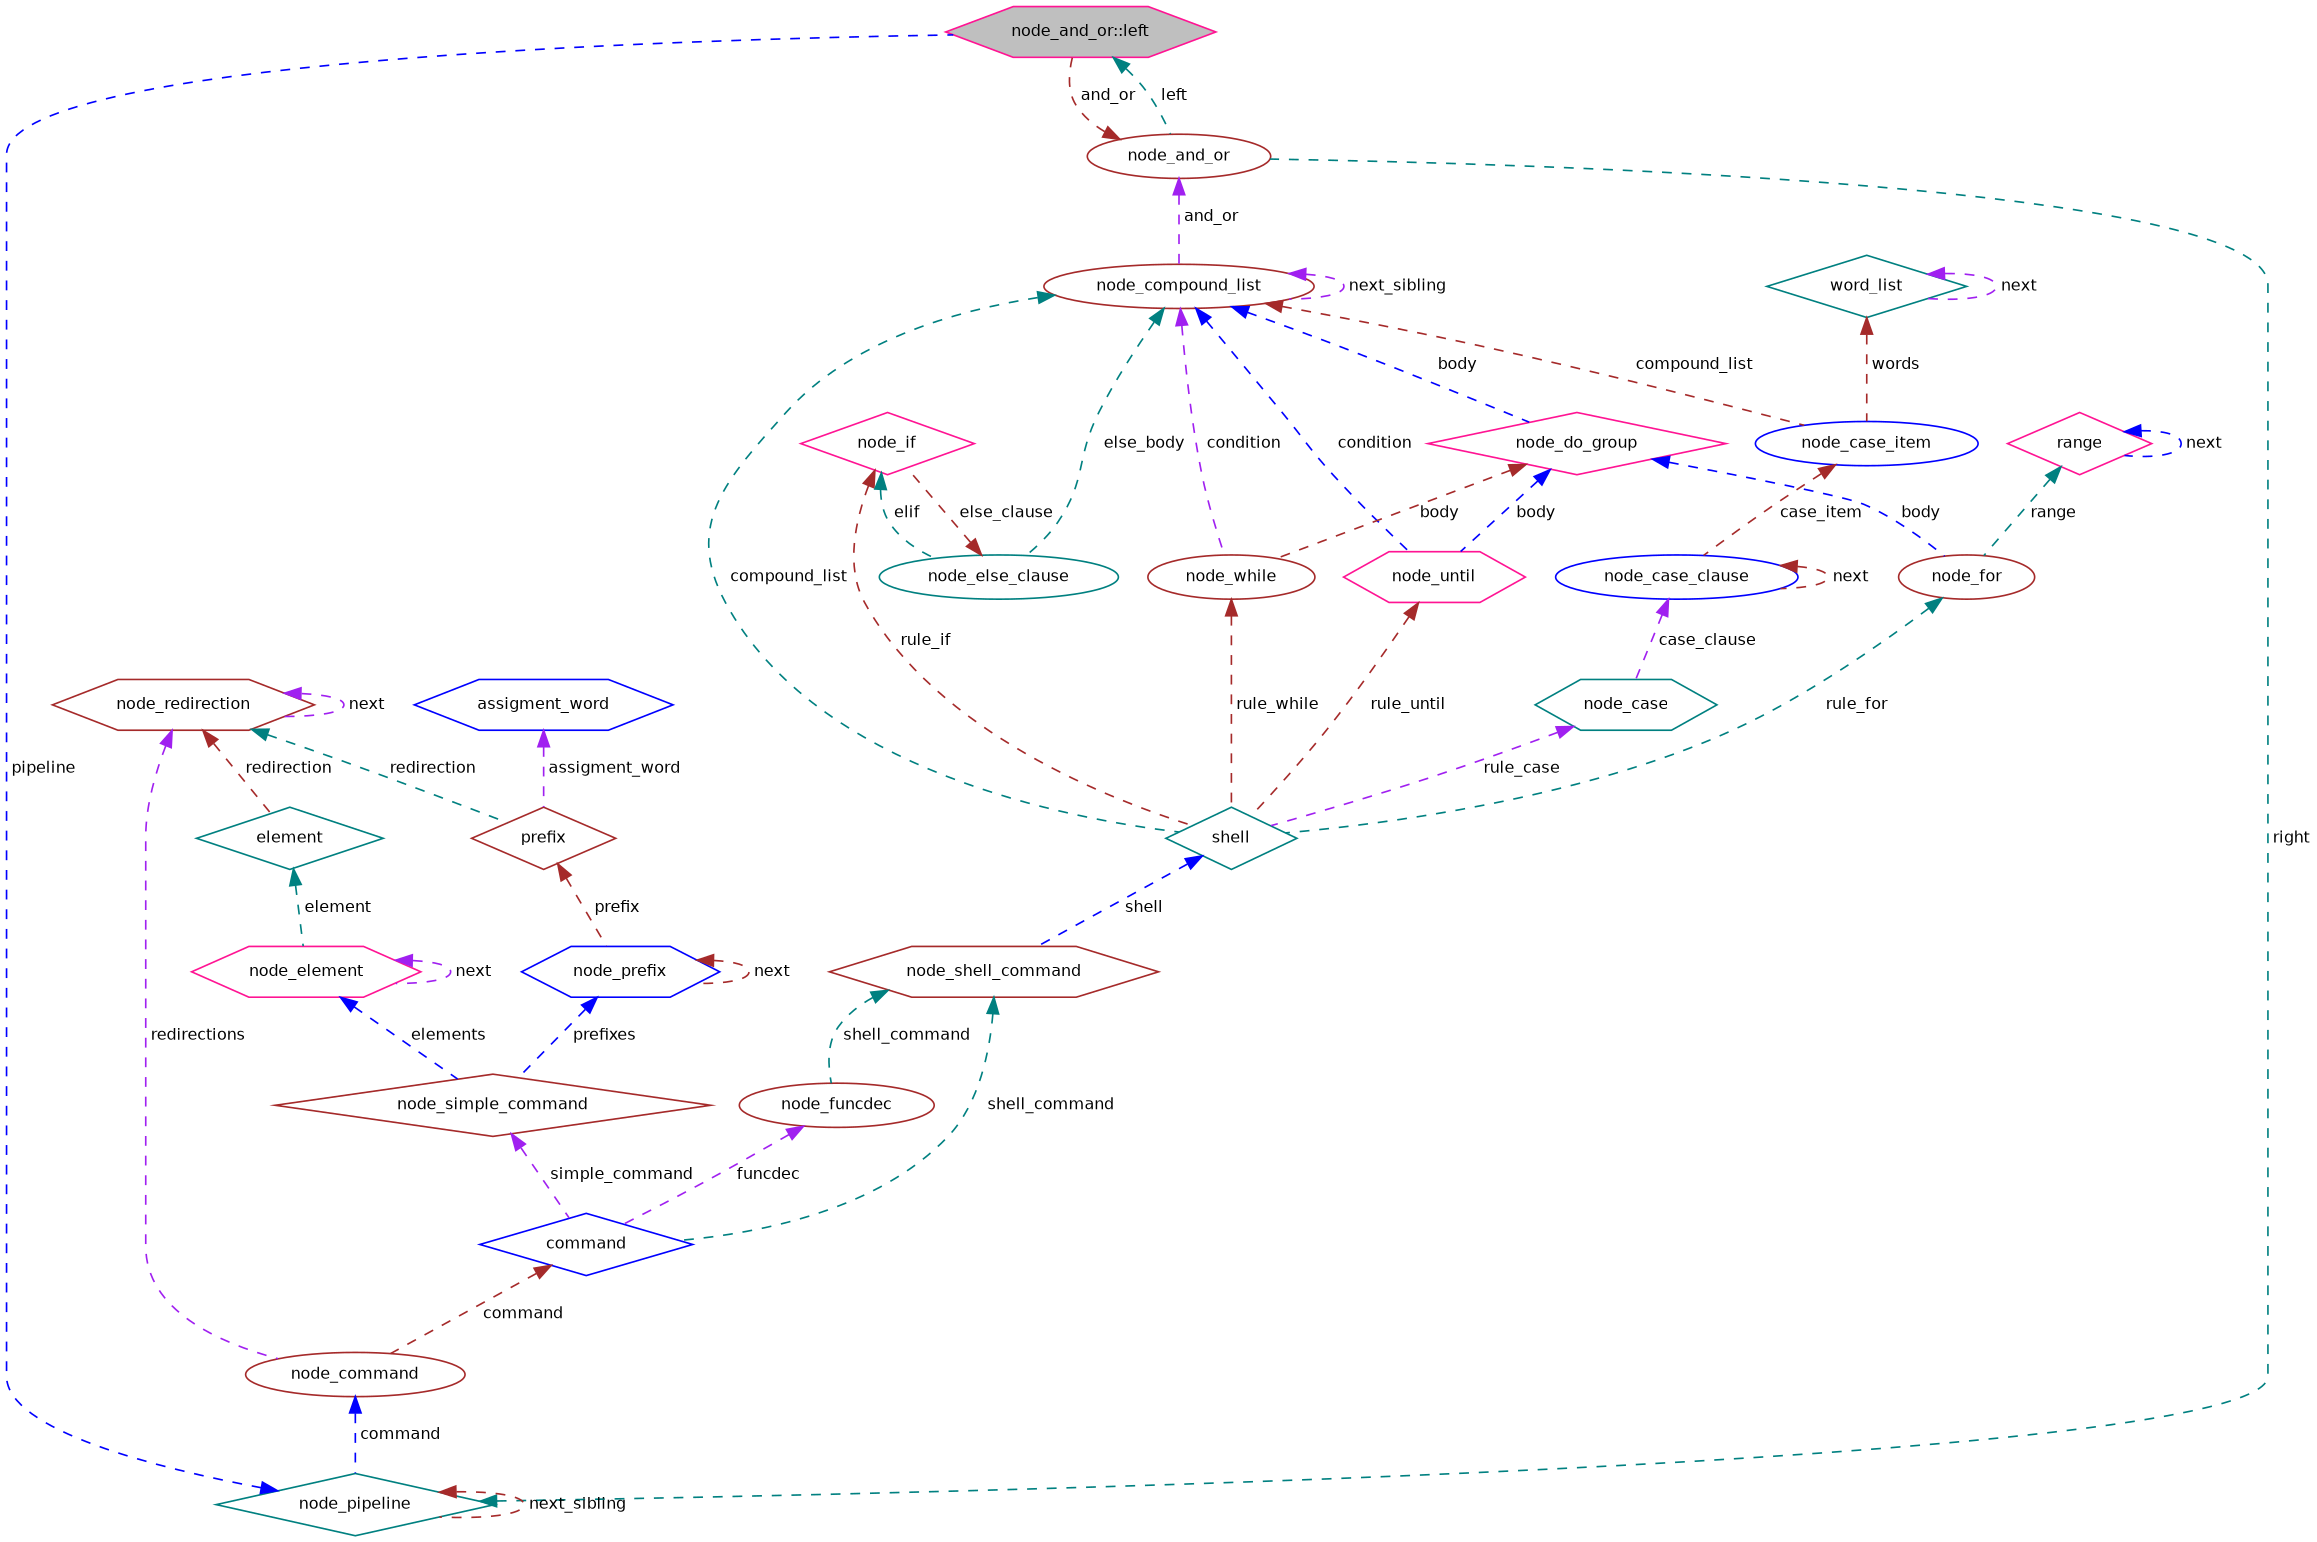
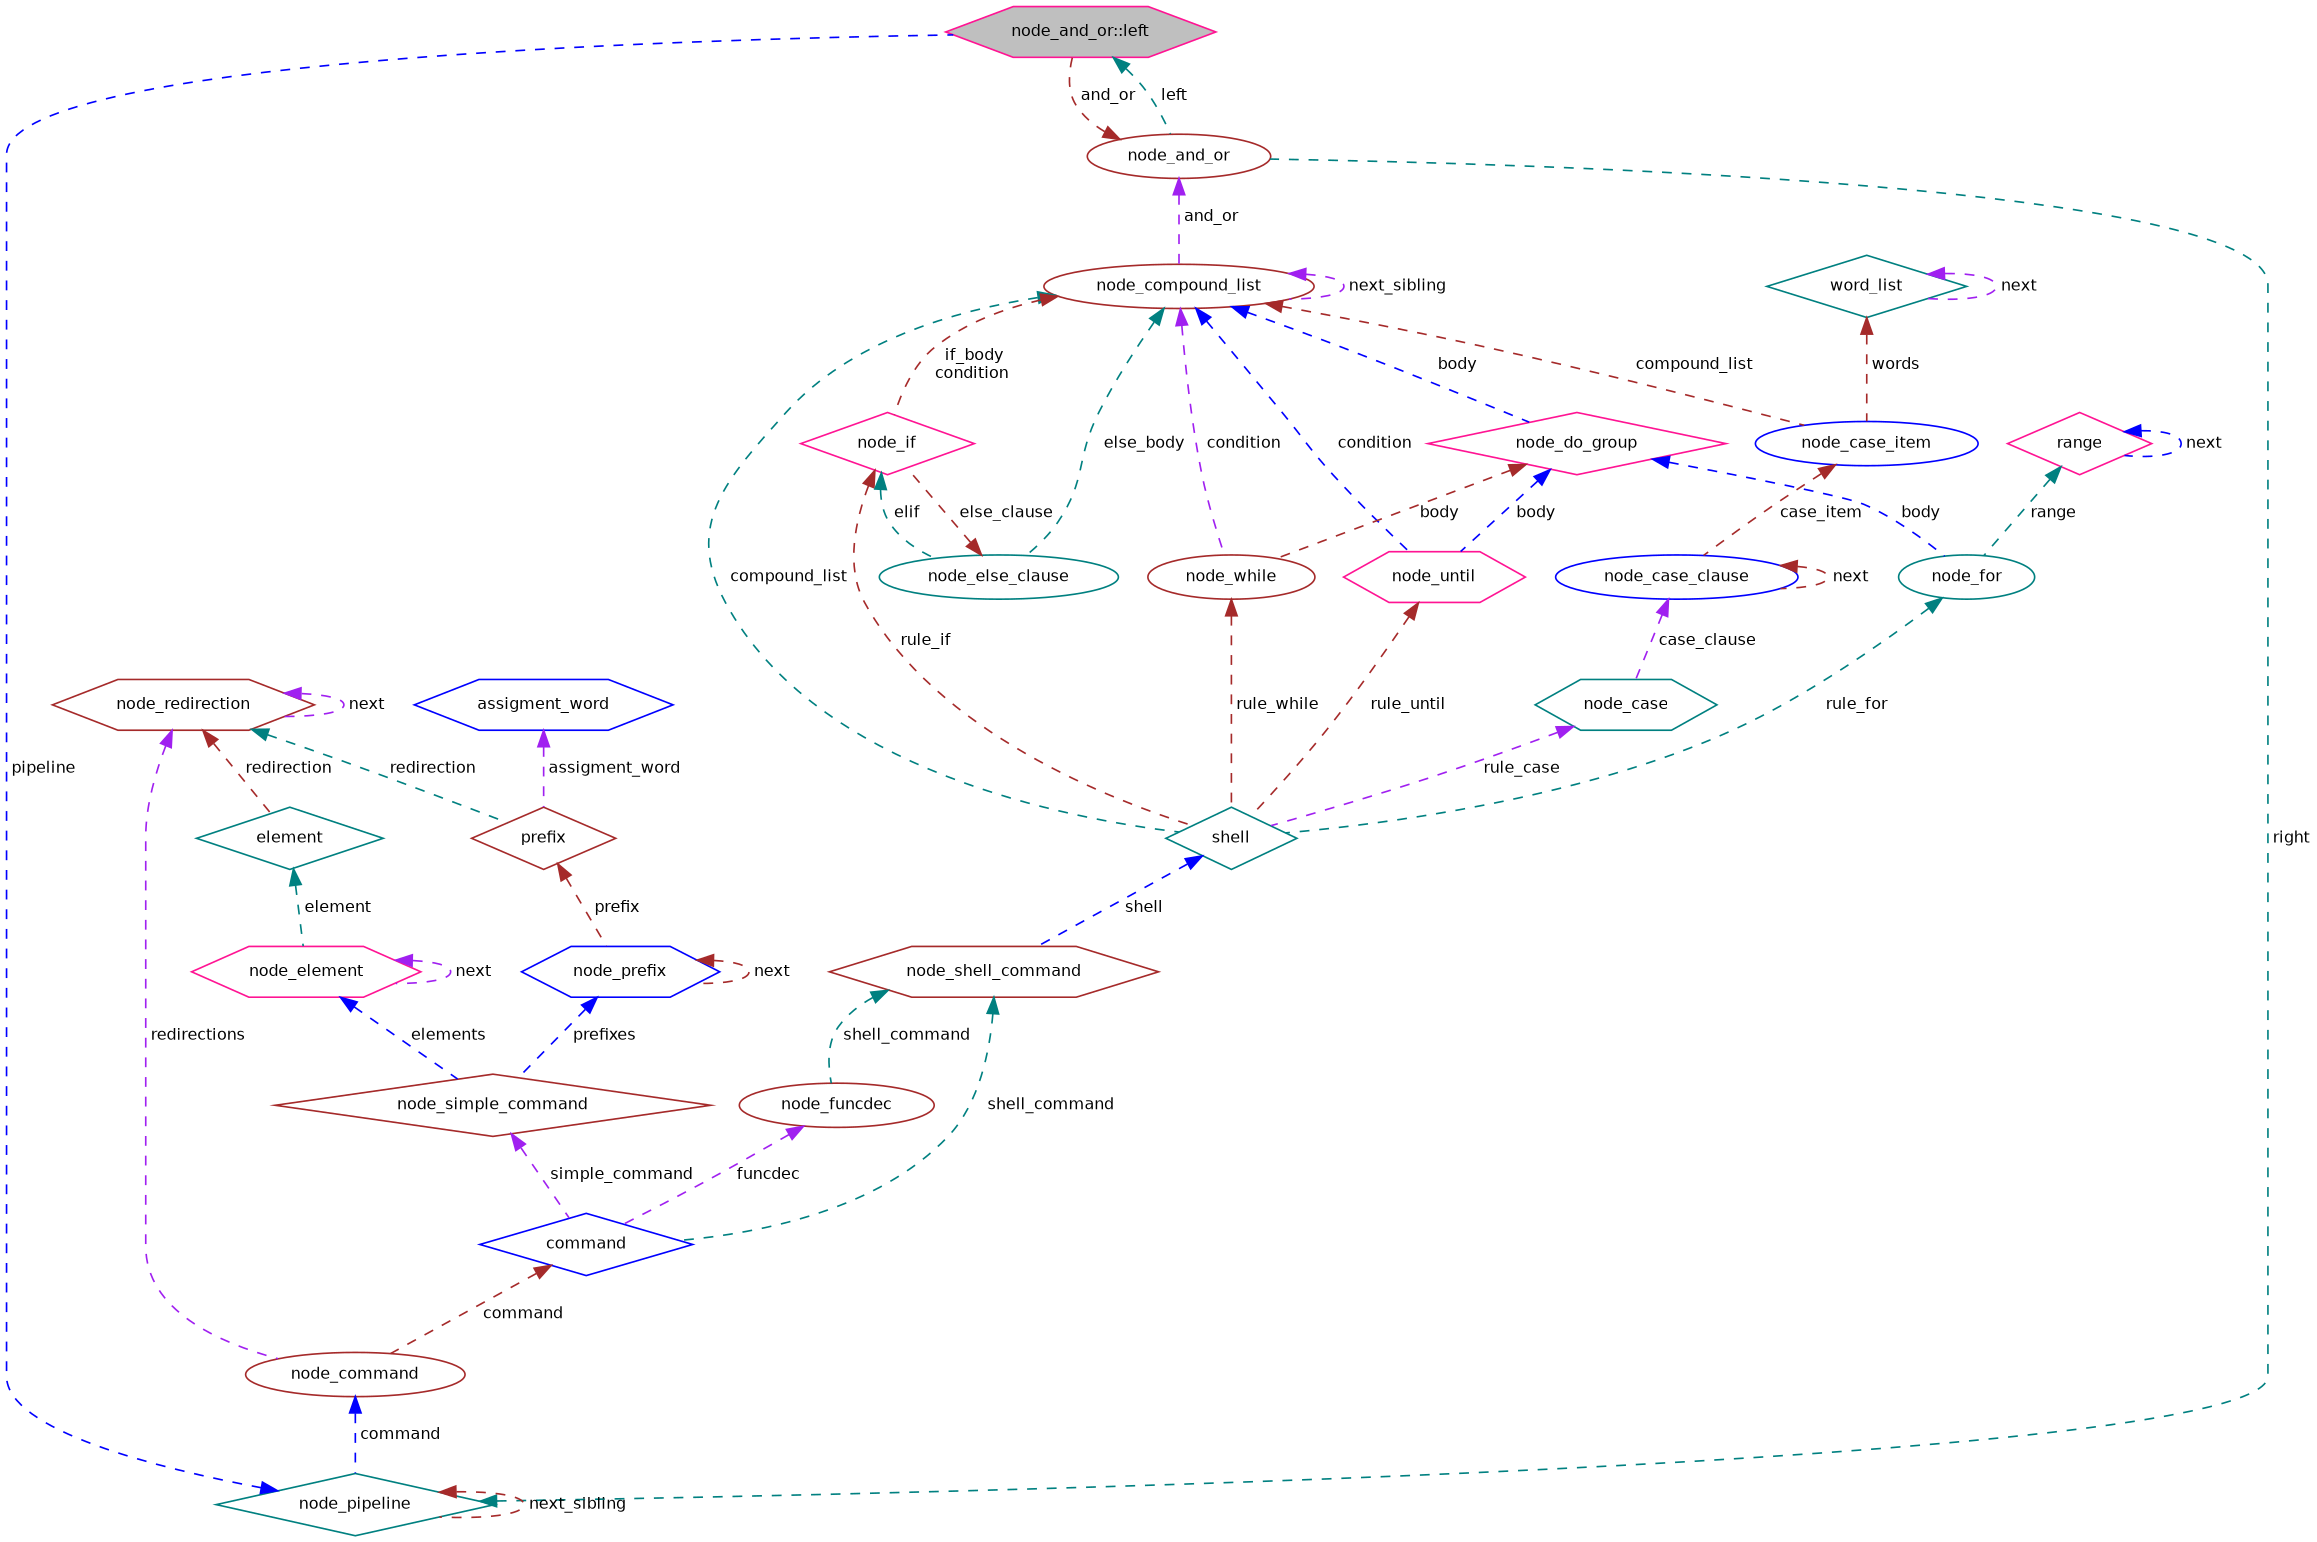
none -> (950, 336)
(1967, 577) -> (1967, 577)
